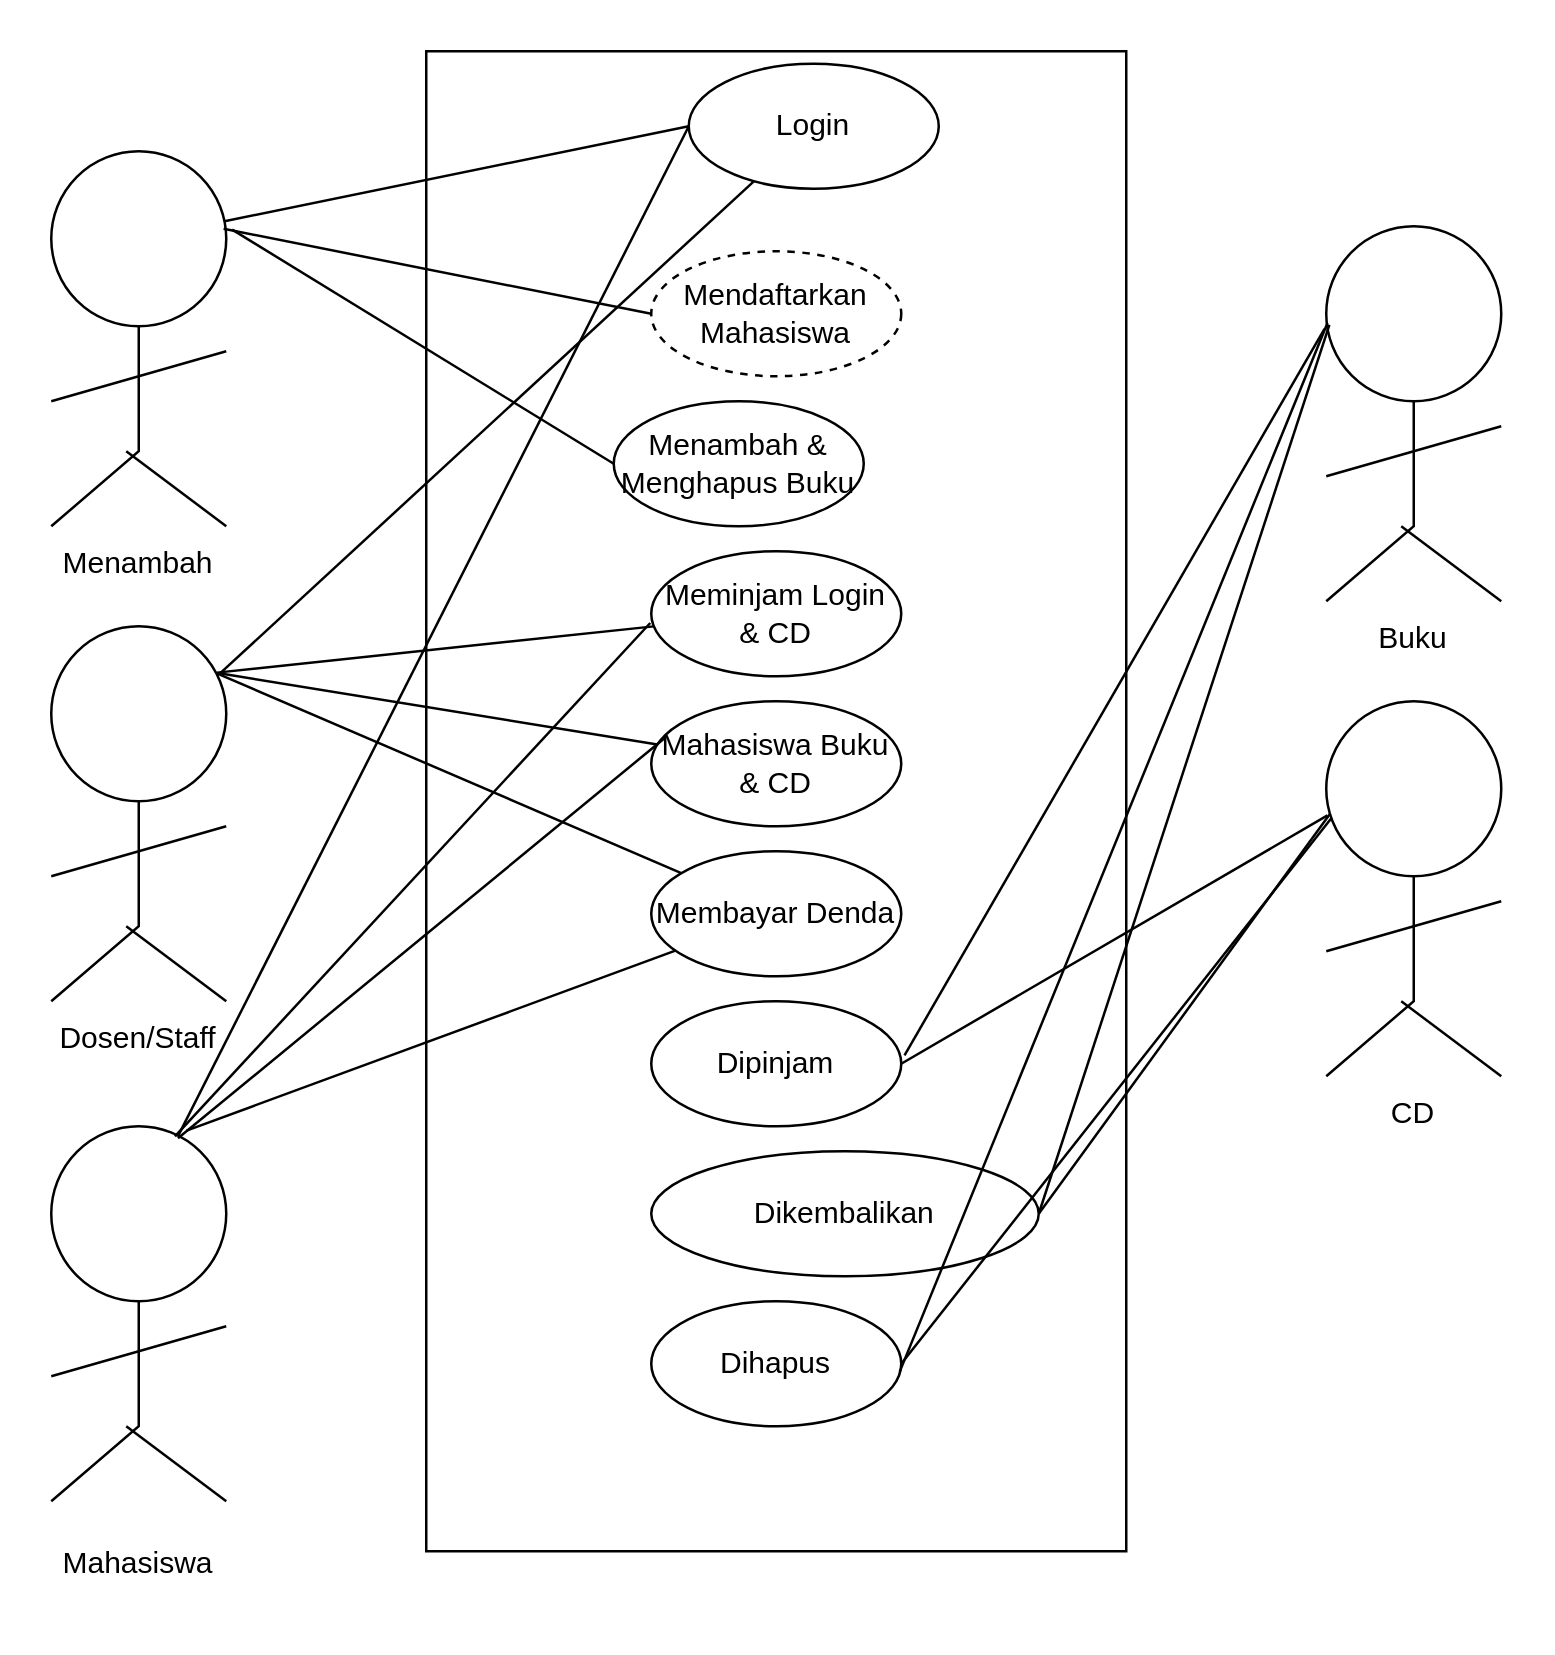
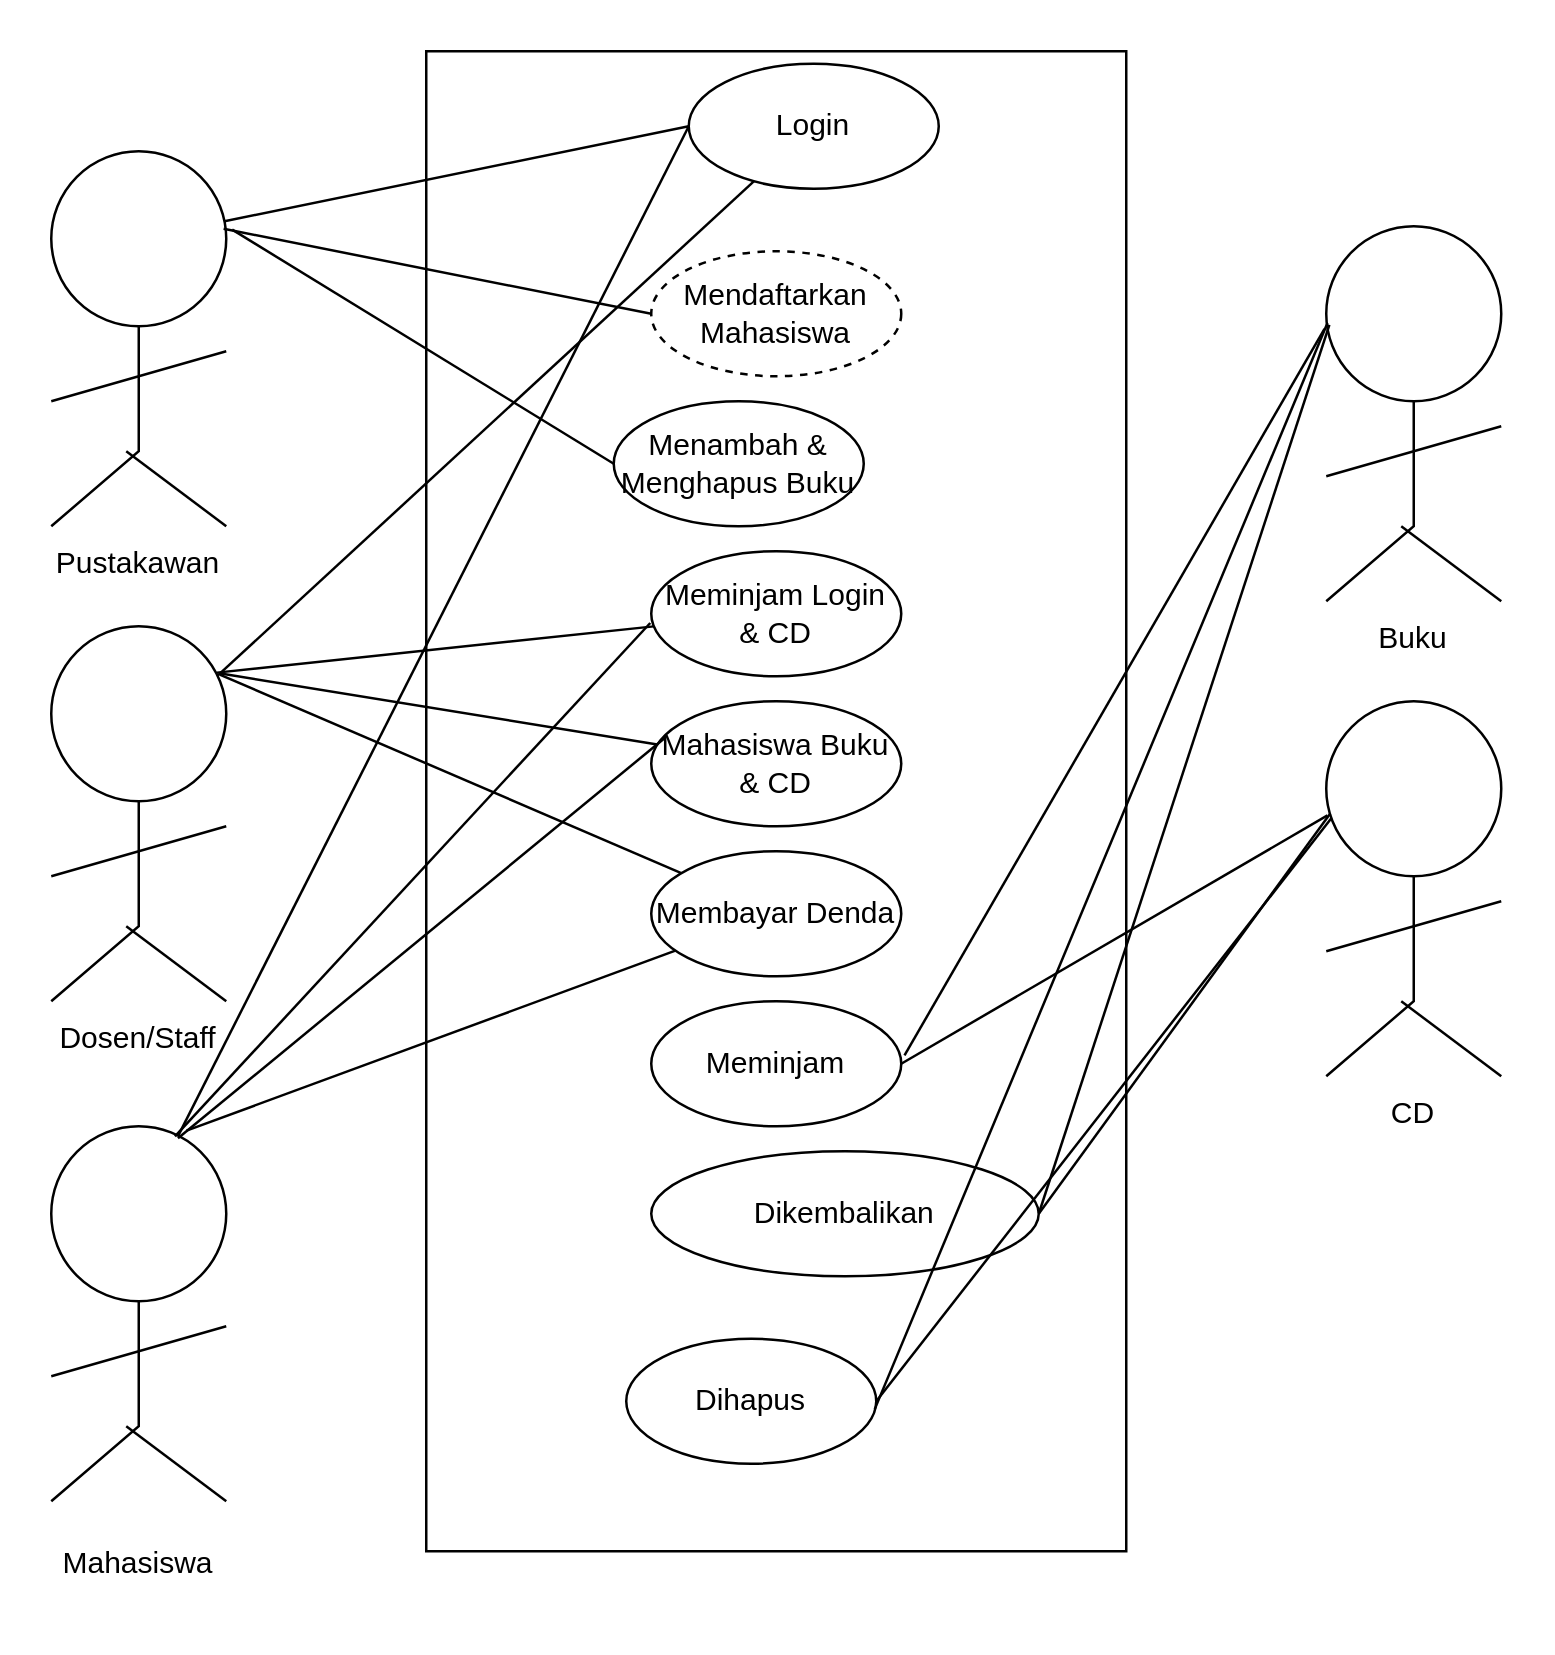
(139, 564) -> (139, 564)
(776, 1064) -> (776, 1064)
(776, 1364) -> (751, 1401)
